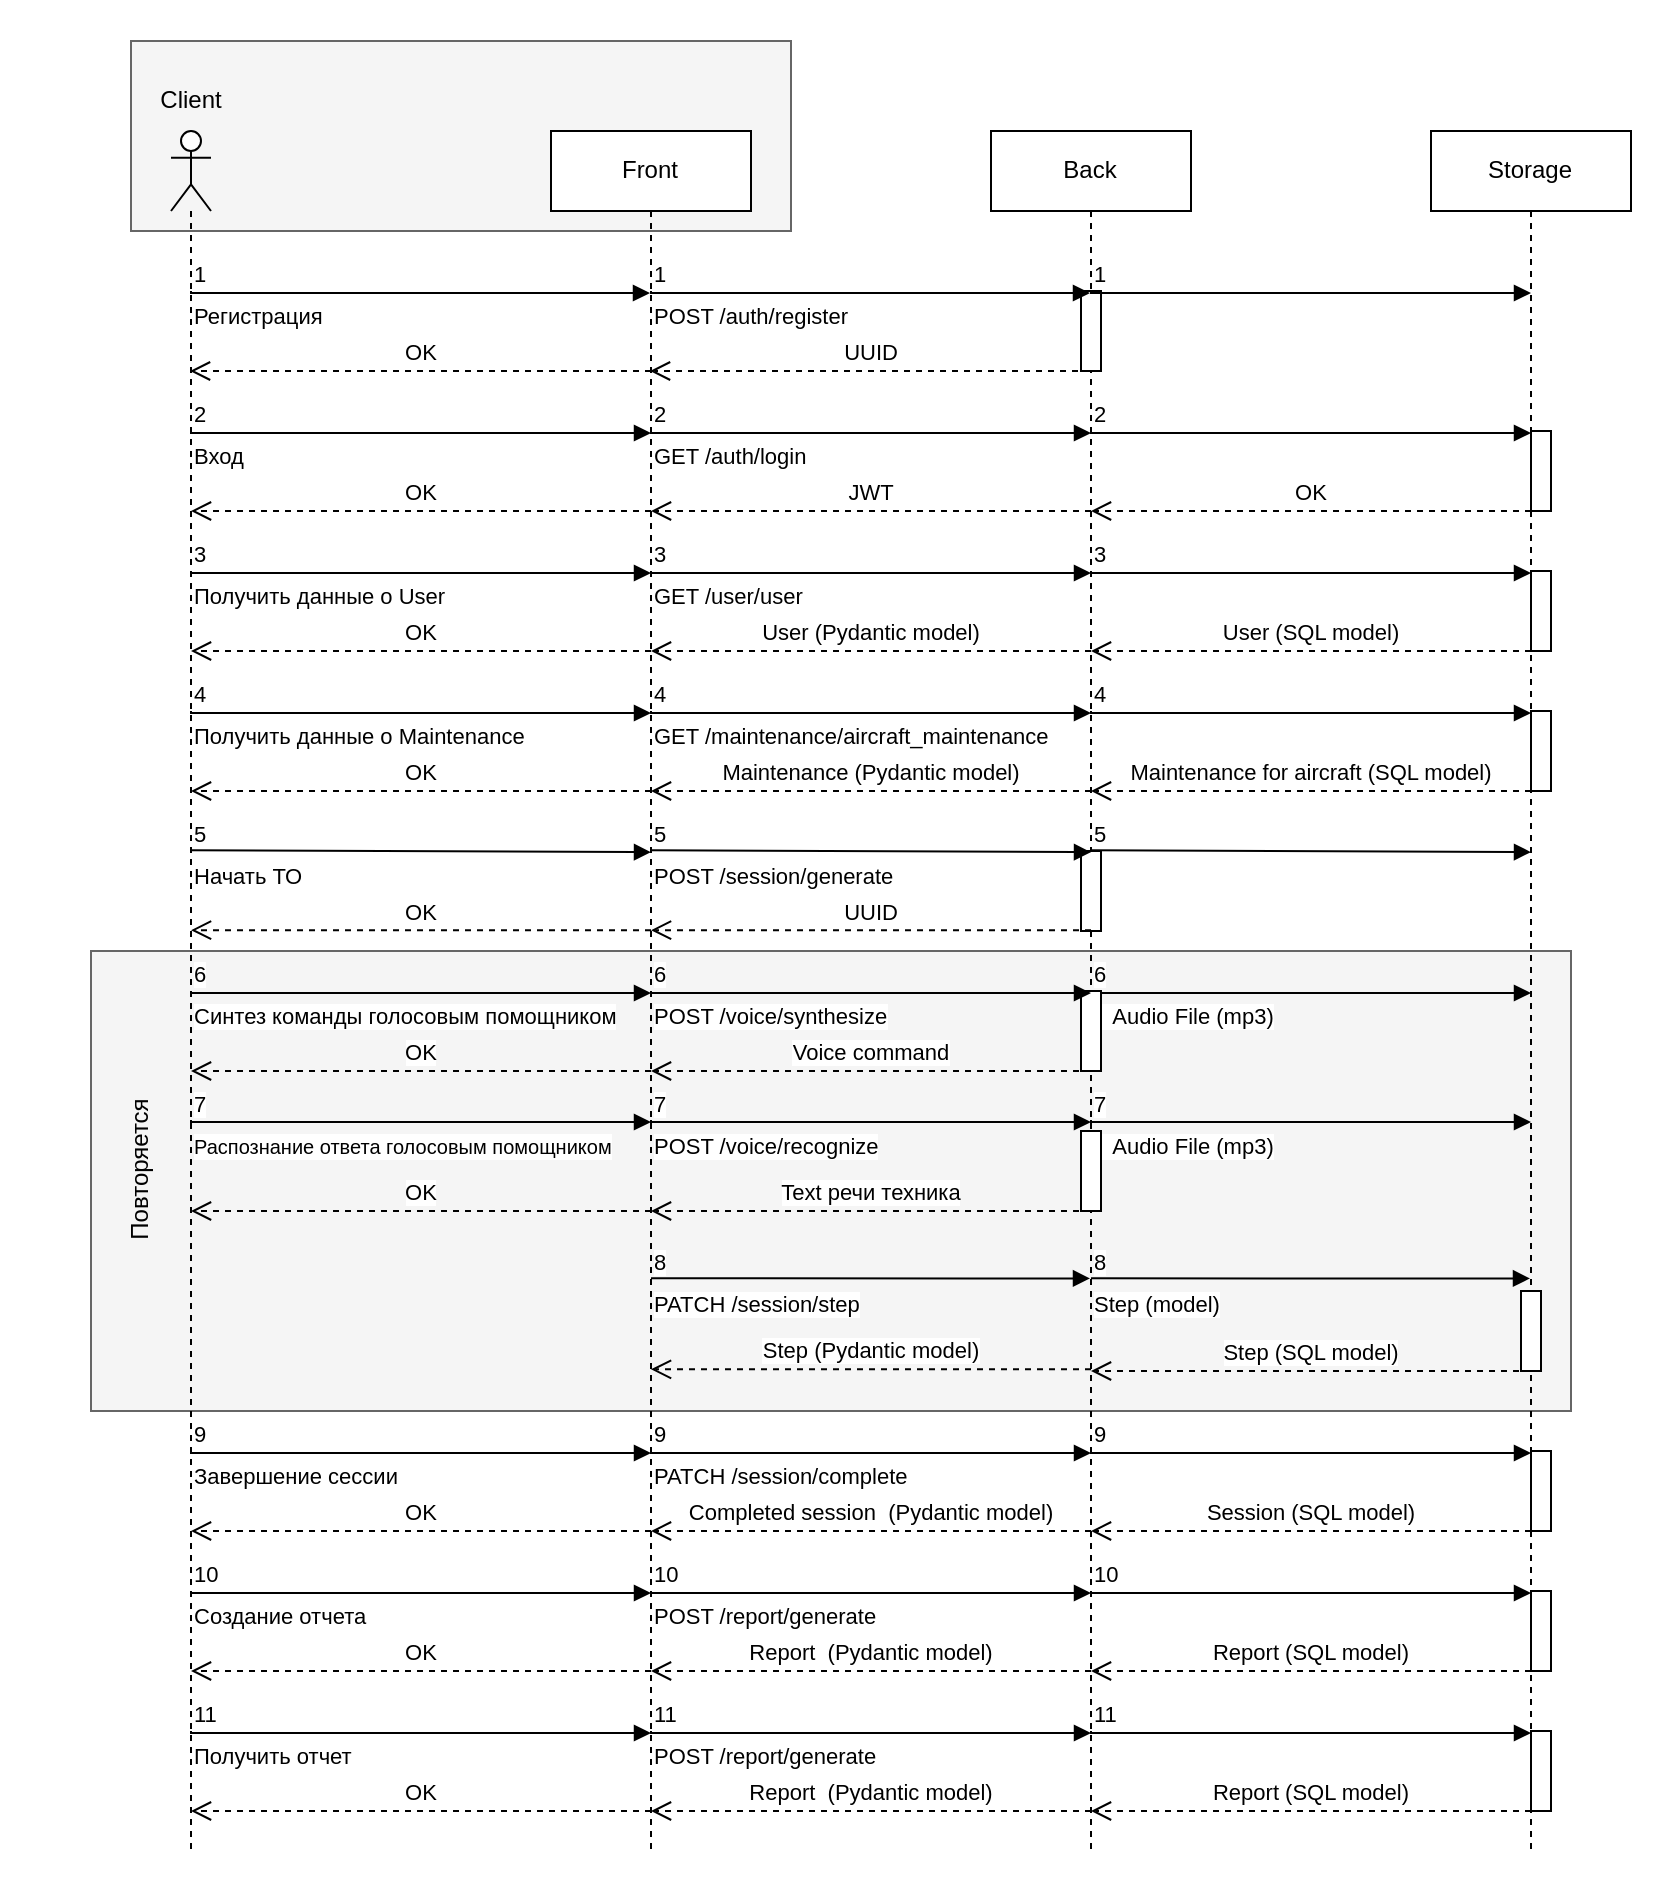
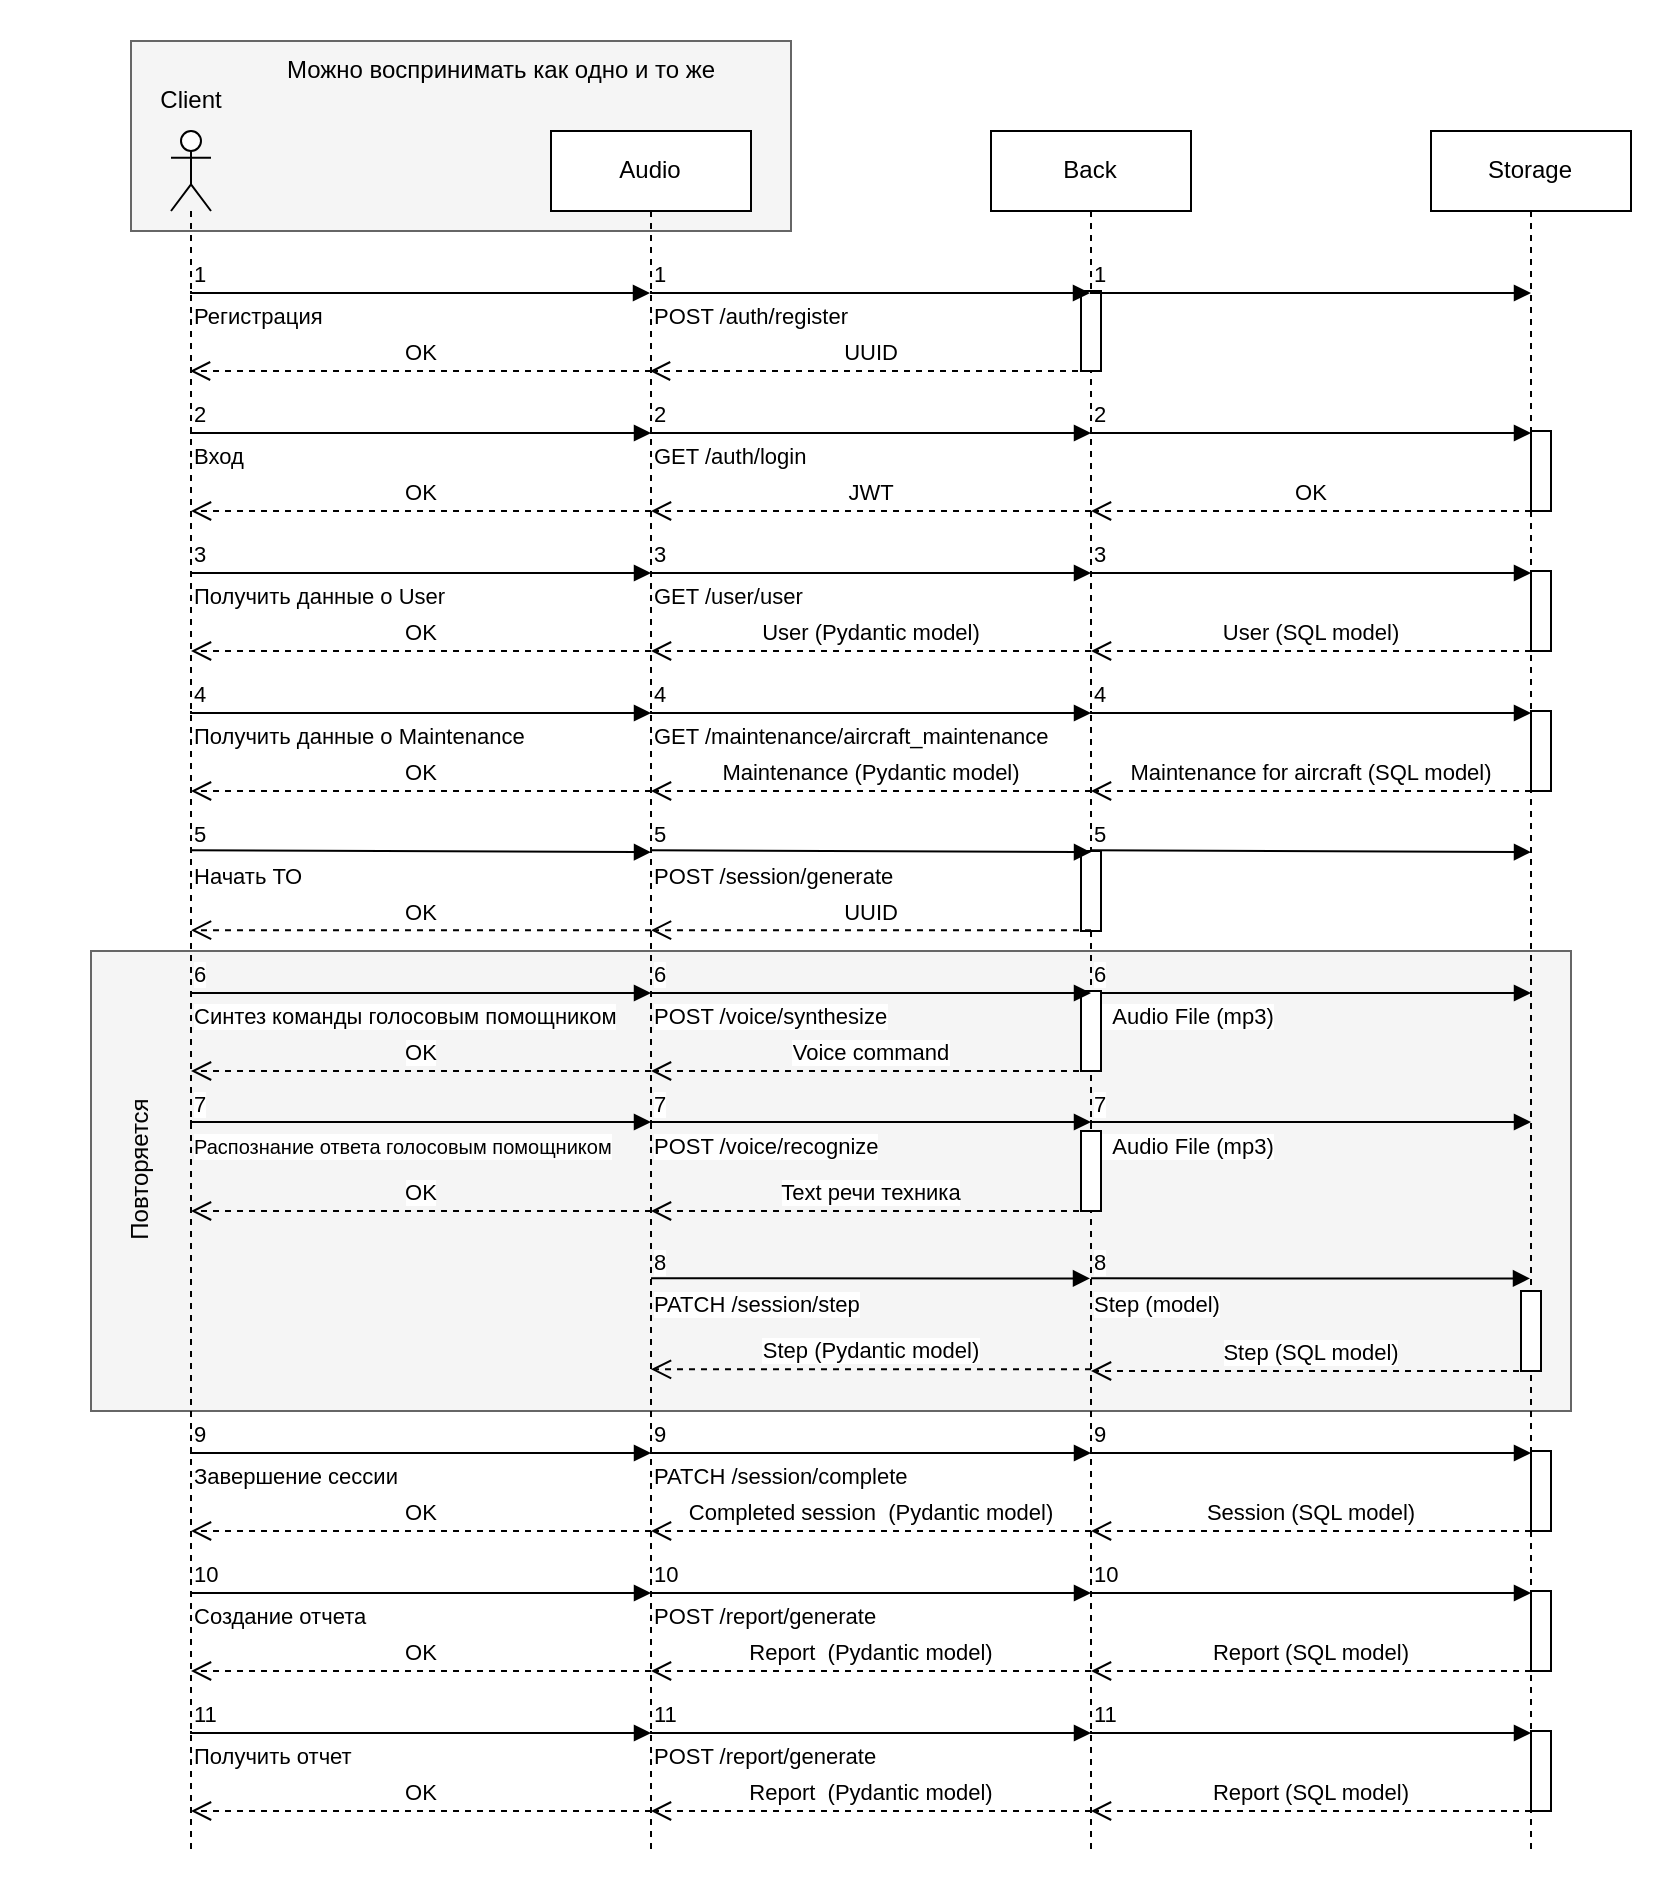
none -> (501, 71)
(651, 171) -> (651, 171)
